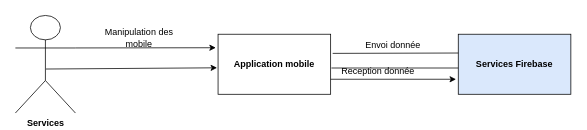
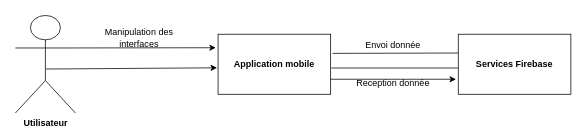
(139, 38) -> (139, 38)
(514, 64) -> (514, 64)
(379, 72) -> (394, 83)
(46, 124) -> (46, 124)
